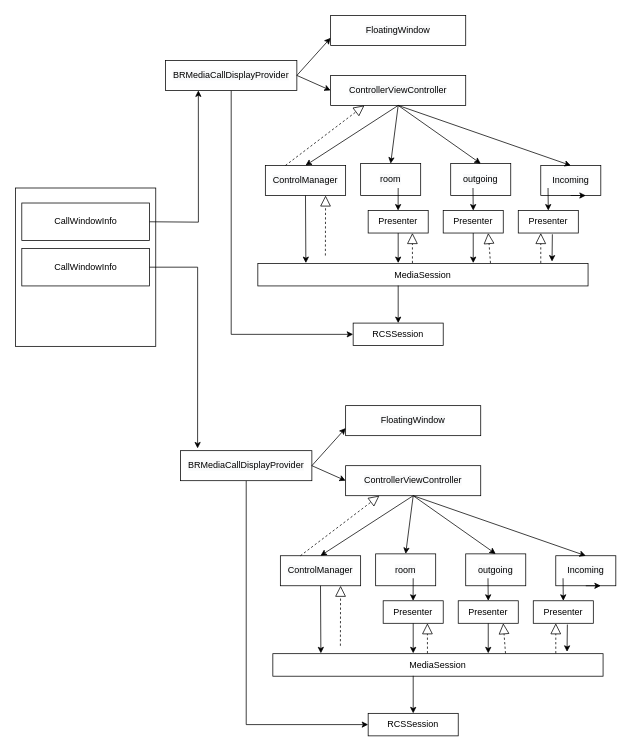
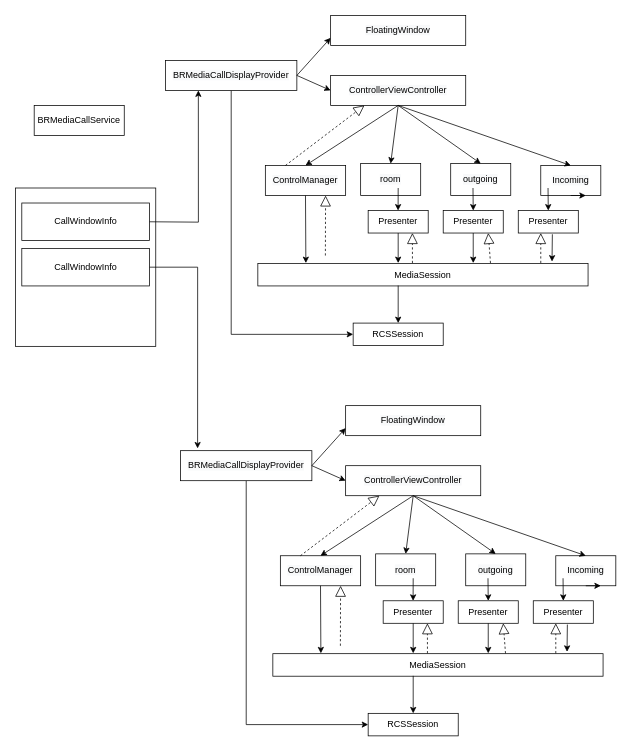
none -> (79, 120)
